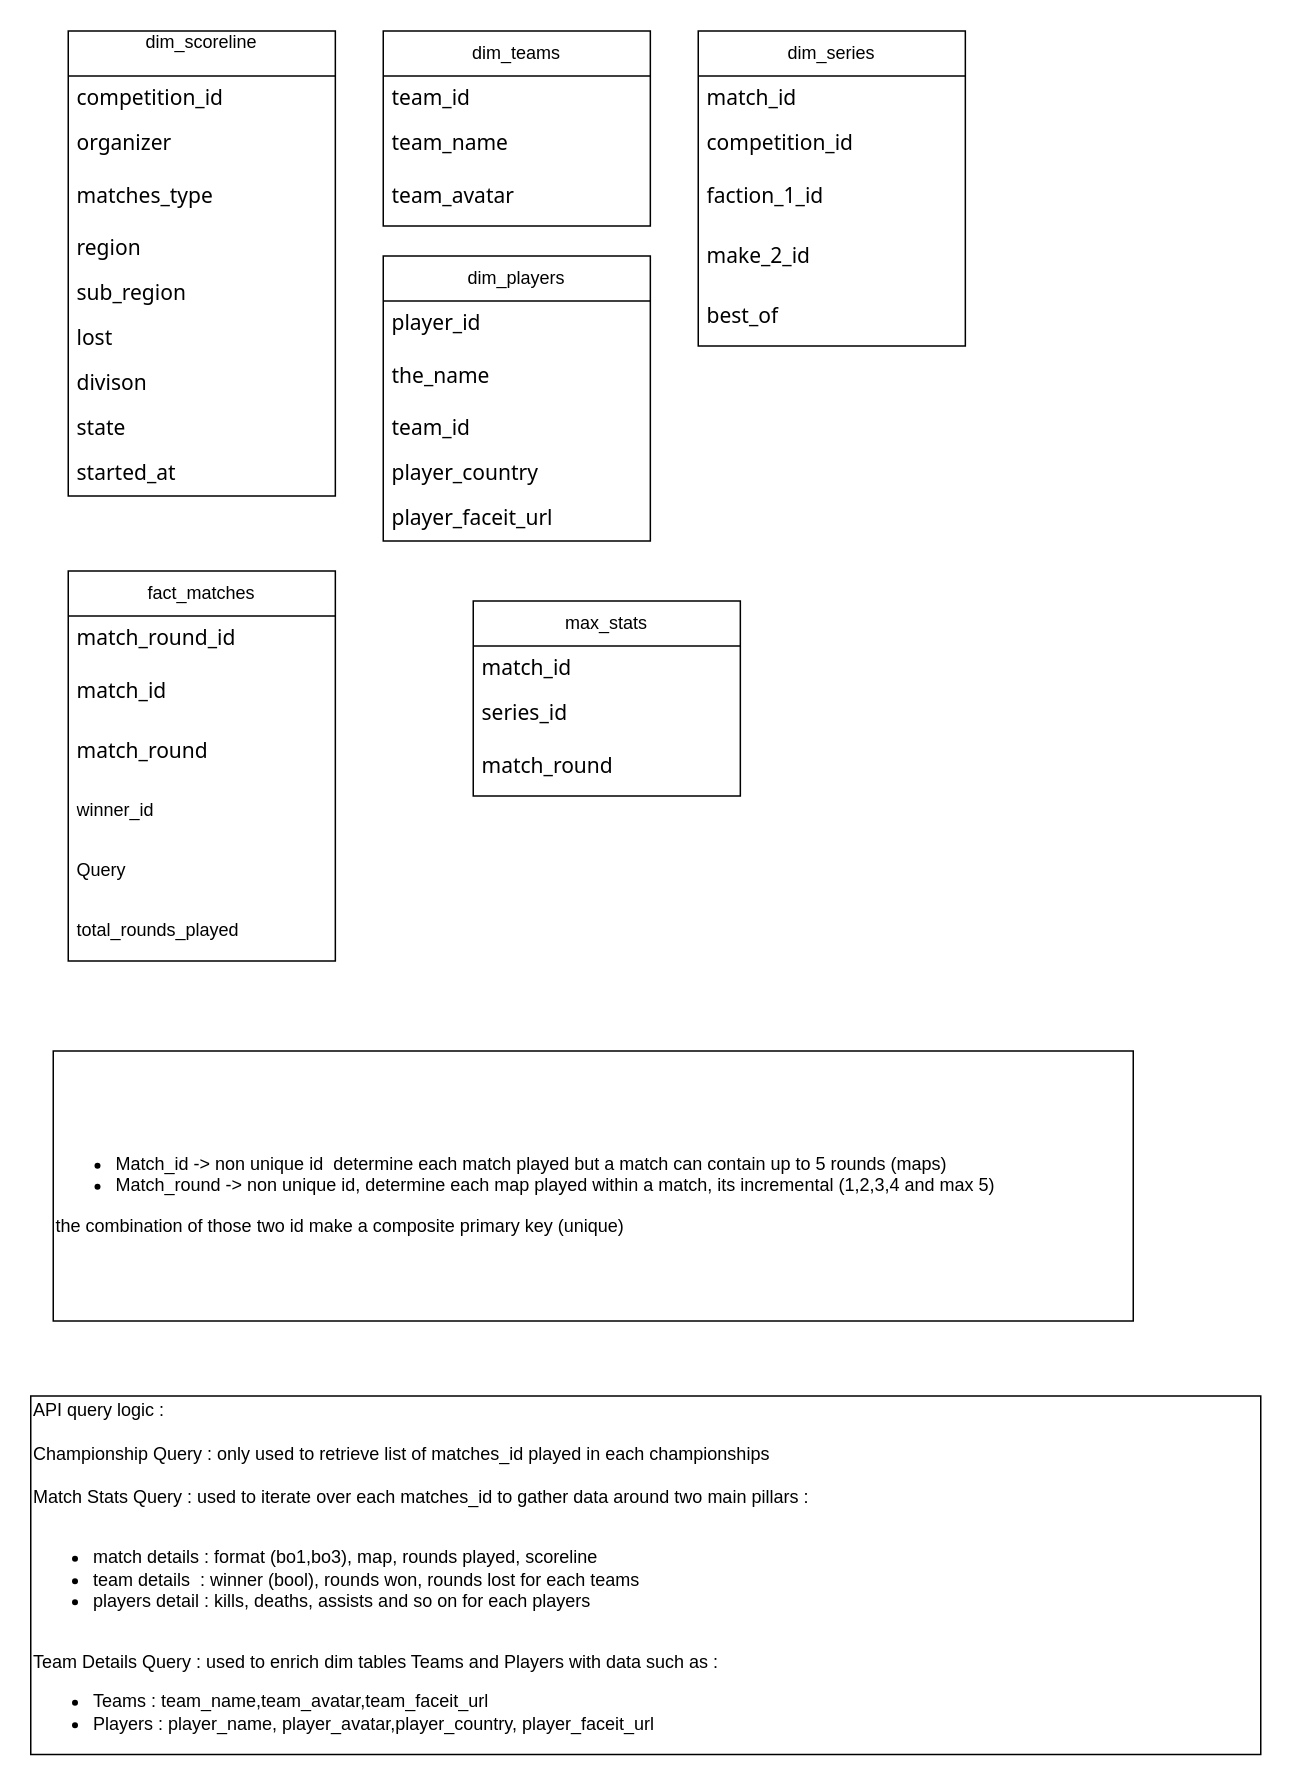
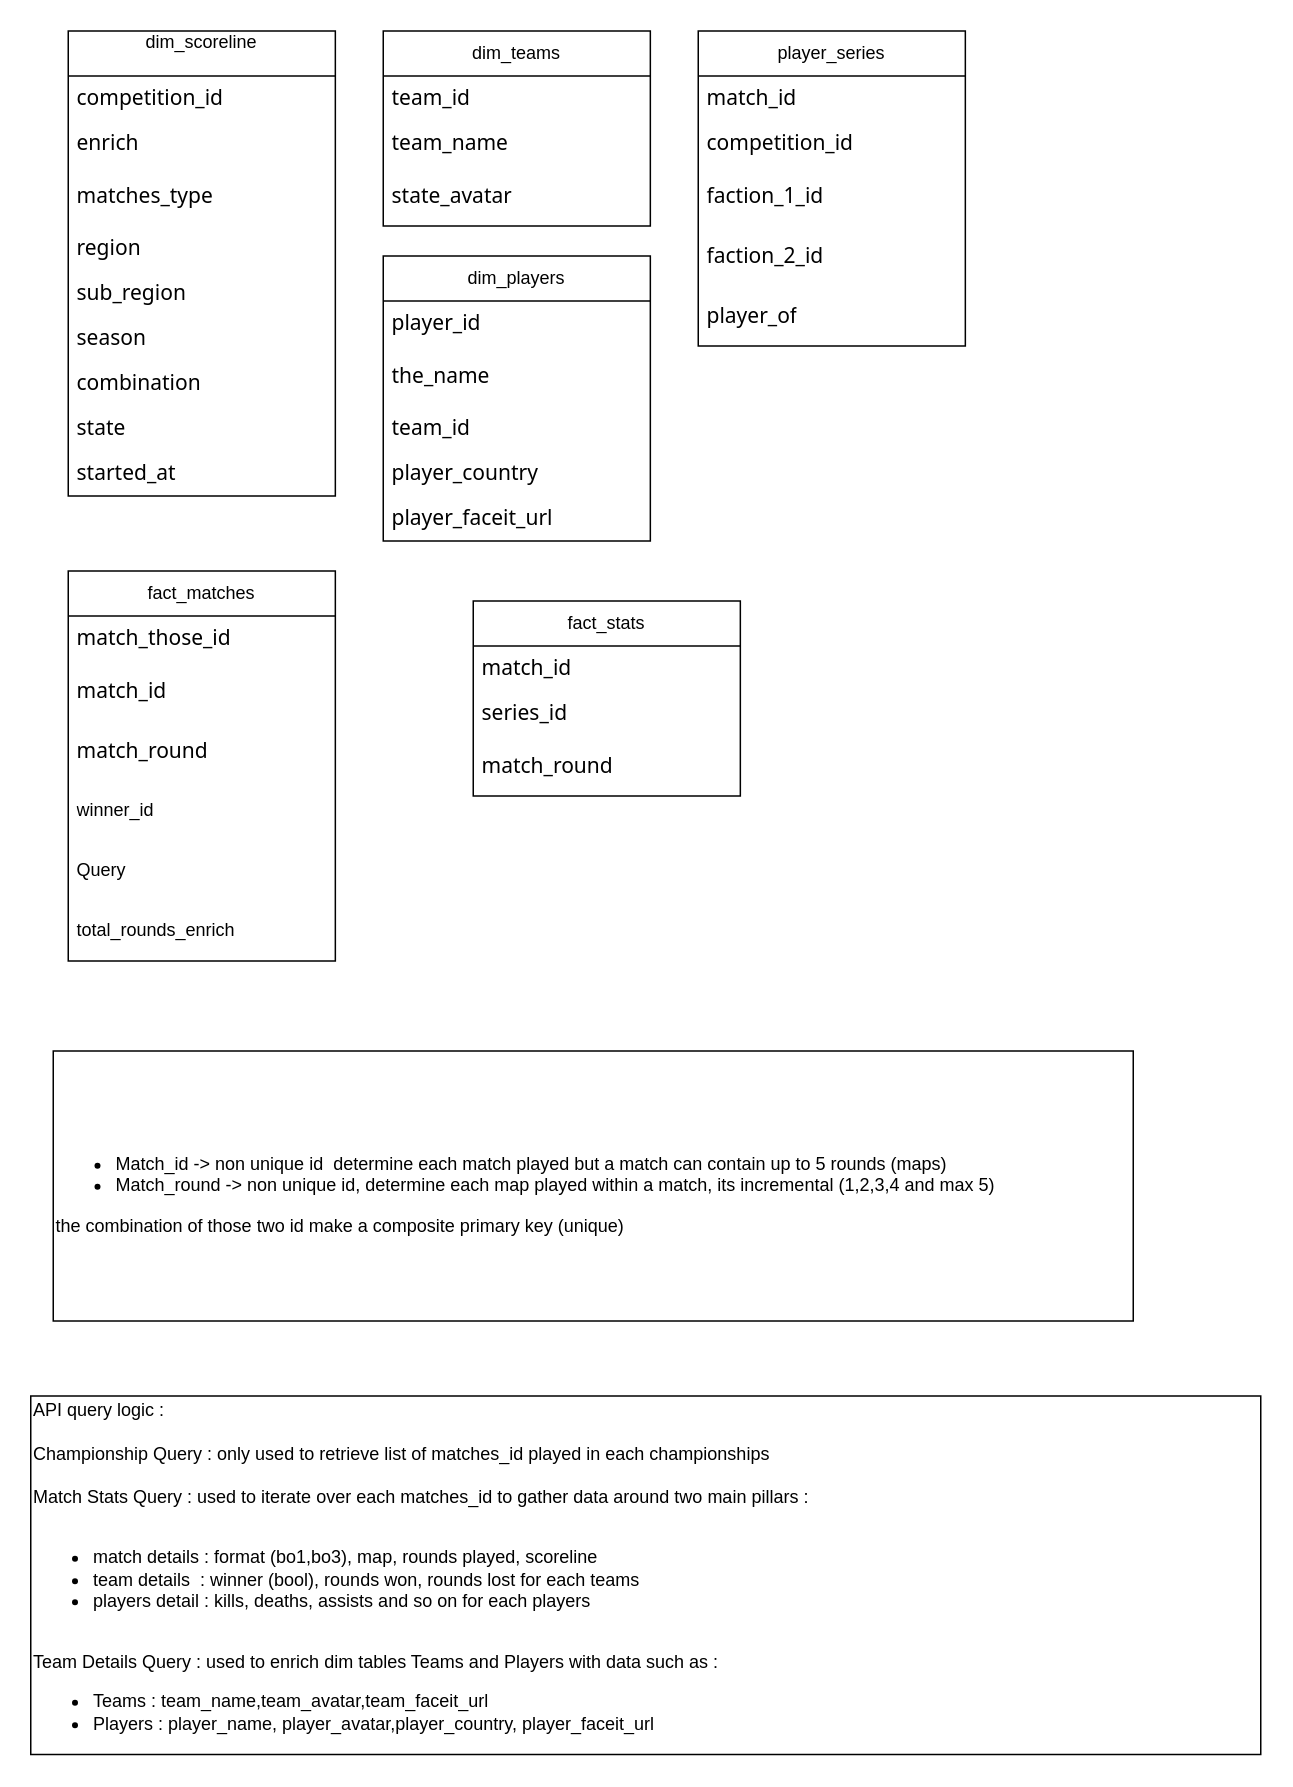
(832, 53) -> (832, 53)
(120, 143) -> (105, 143)
(448, 196) -> (453, 196)
(750, 256) -> (763, 256)
(743, 316) -> (750, 316)
(95, 338) -> (107, 338)
(108, 383) -> (128, 383)
(607, 623) -> (607, 623)
(145, 638) -> (145, 638)
(168, 931) -> (168, 931)
